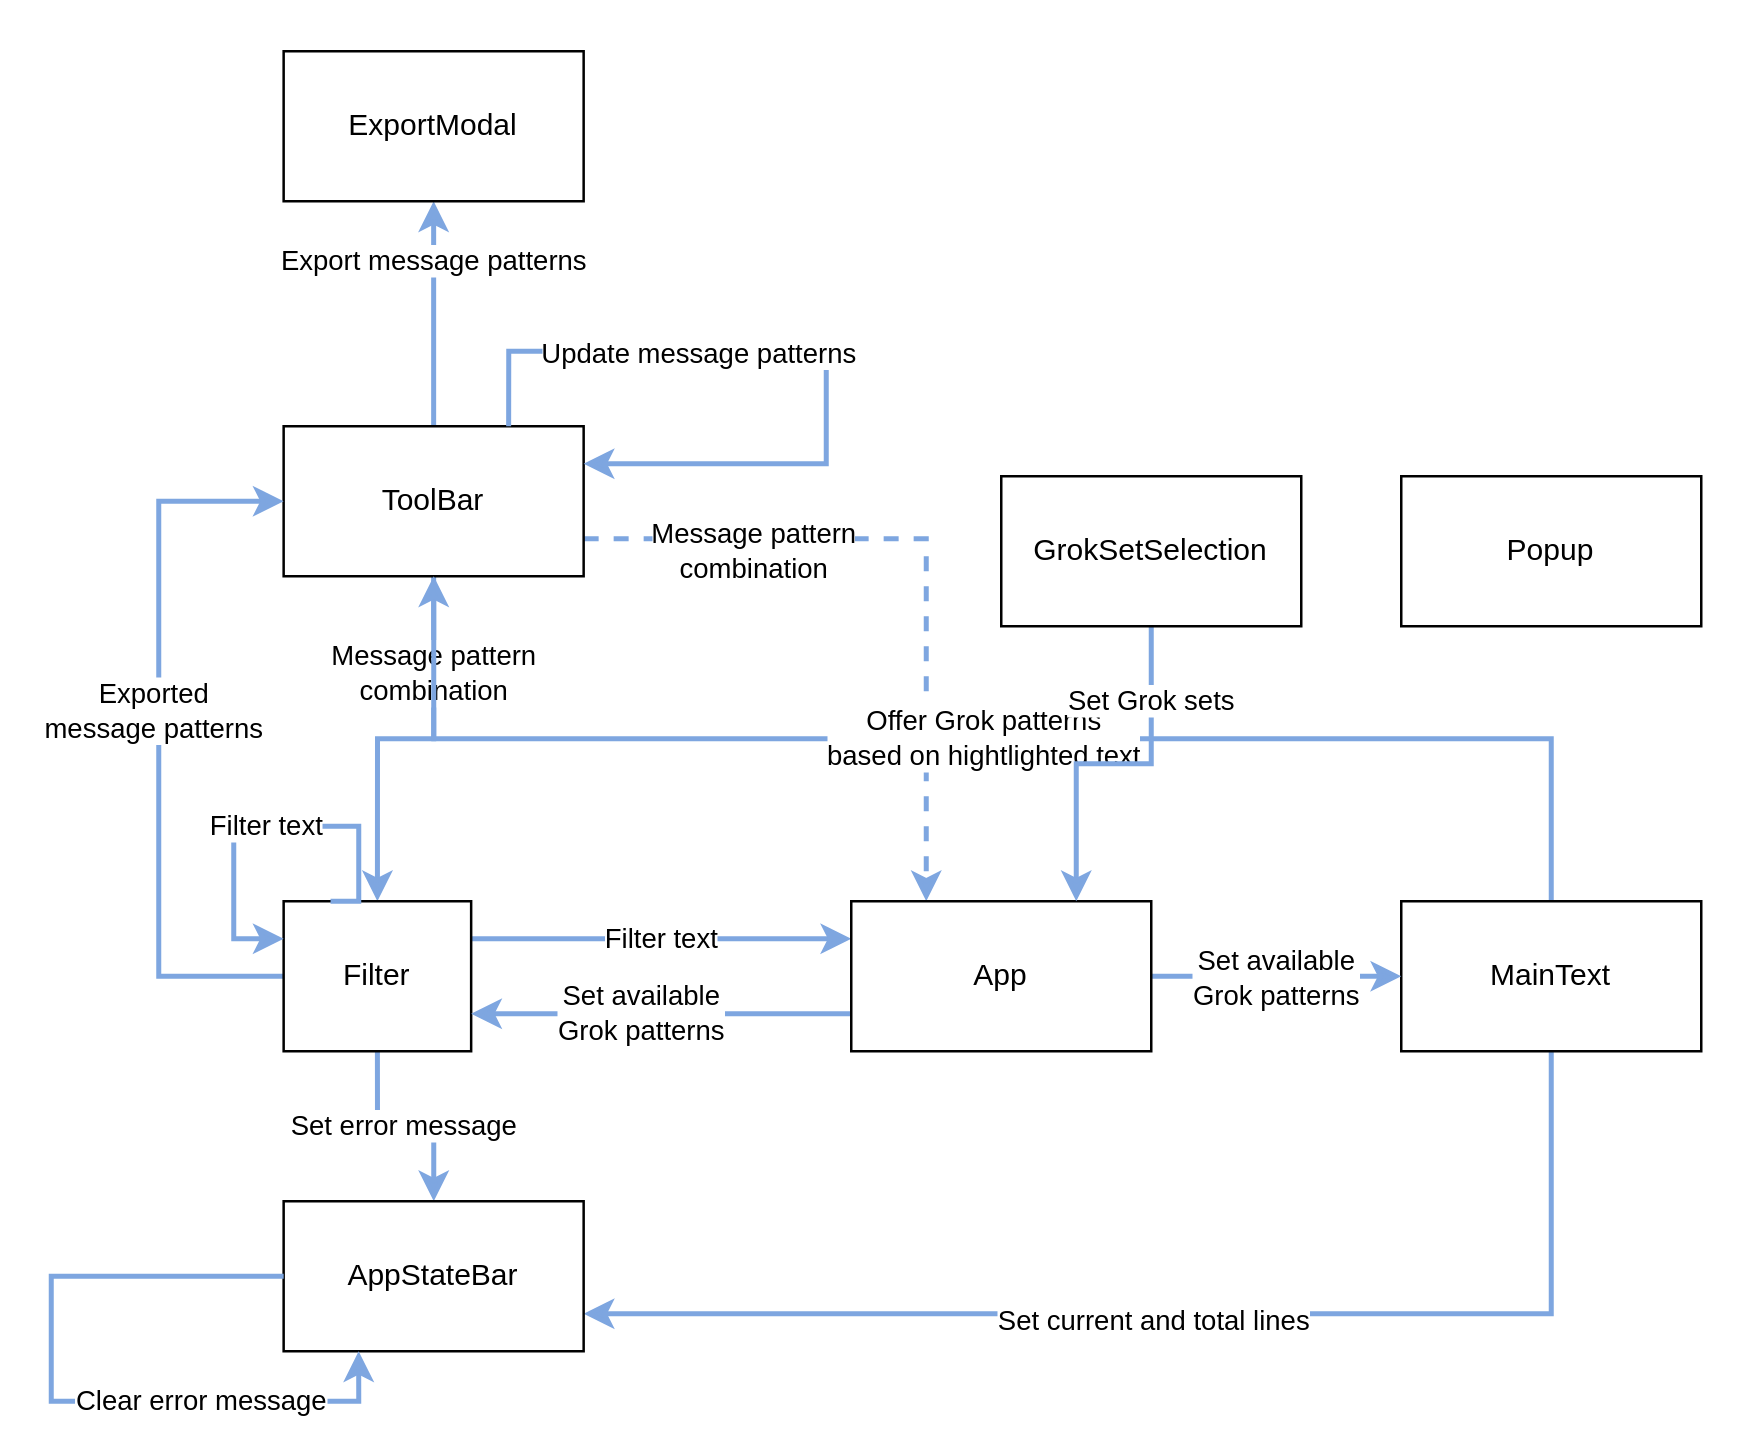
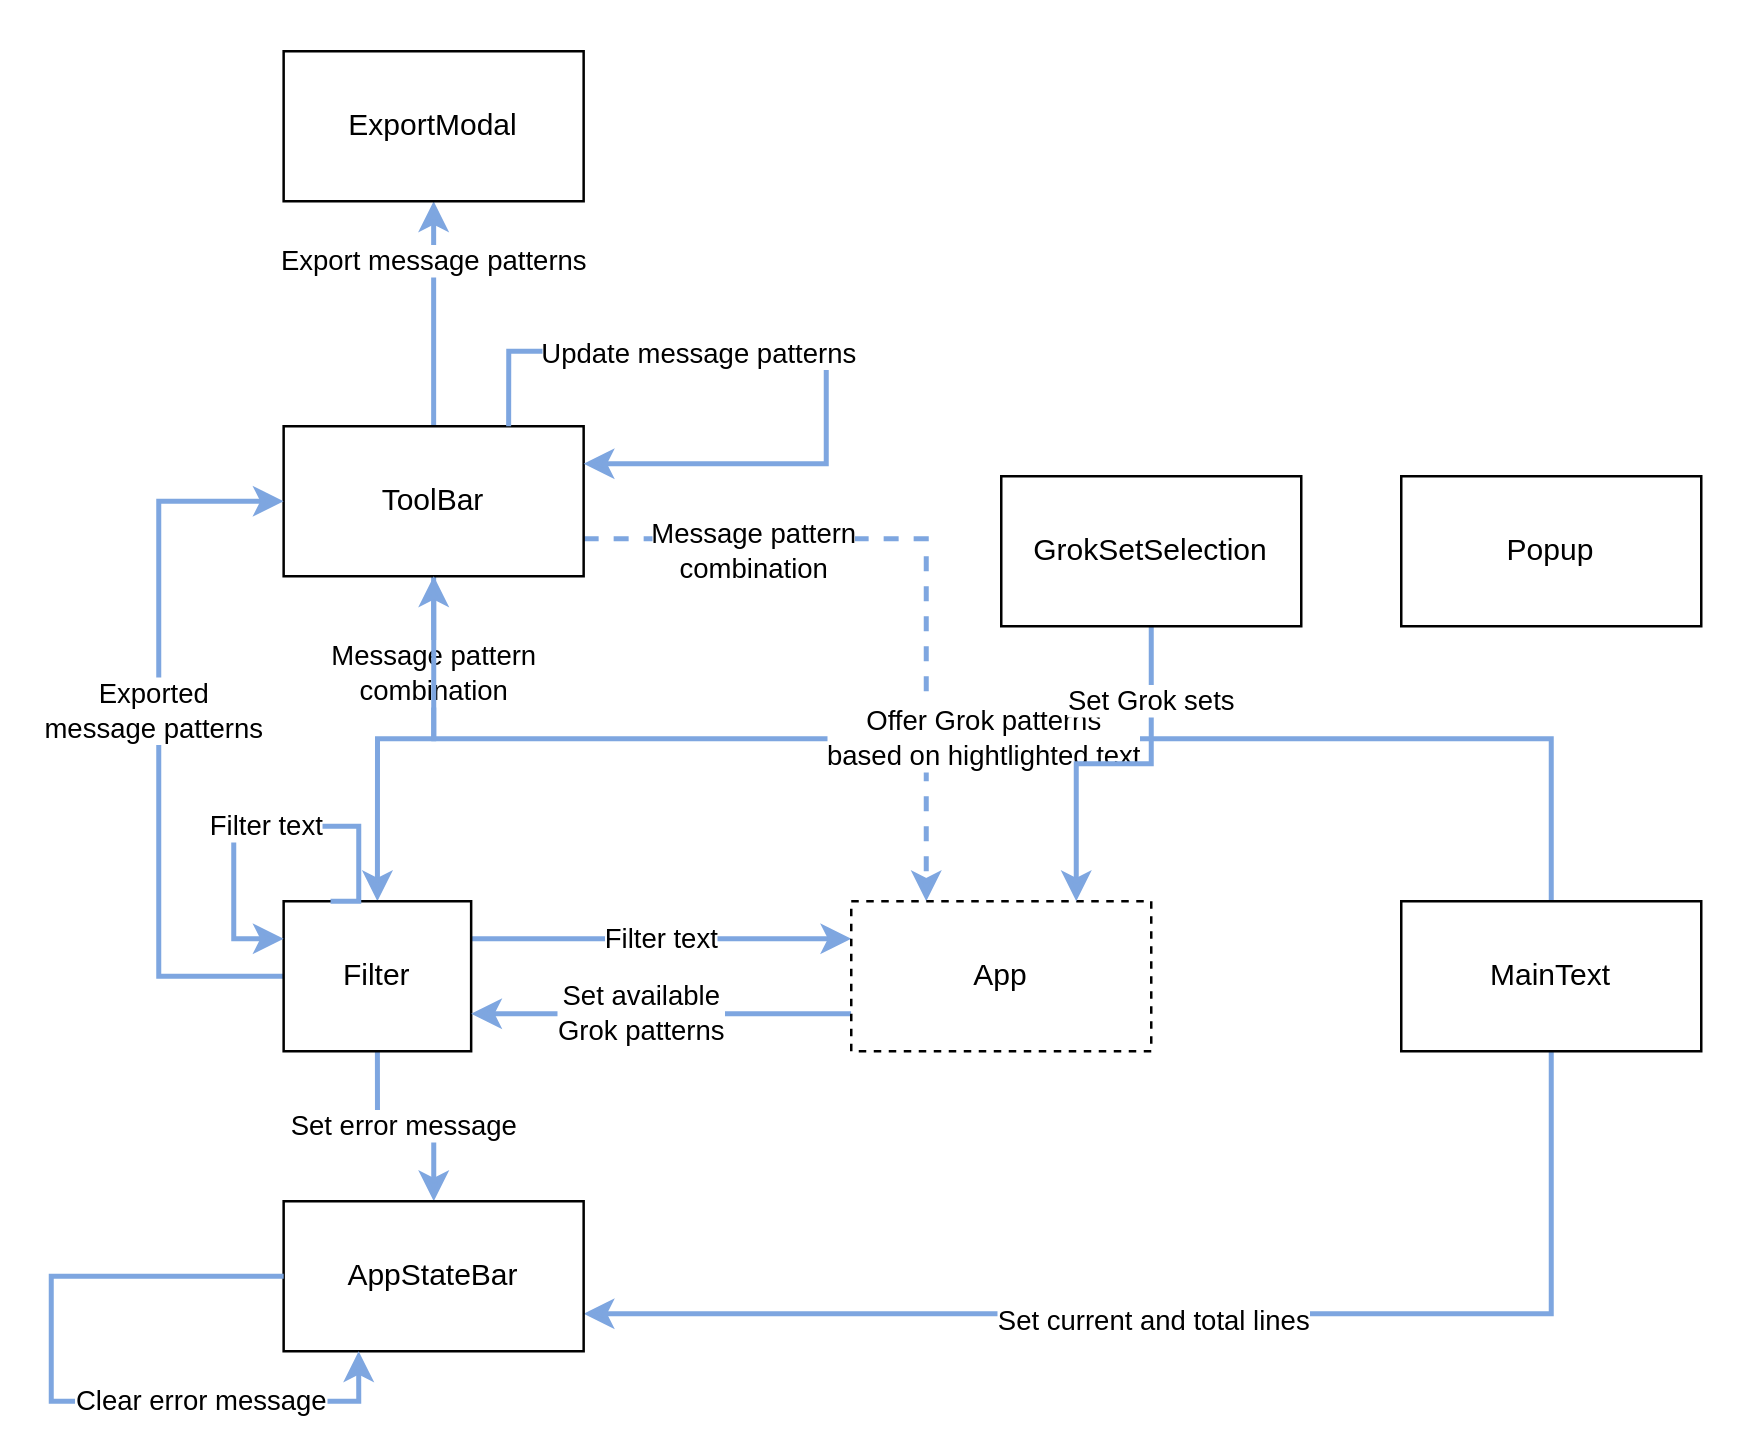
(1001, 976) -> (1001, 976)
(1172, 976) -> none
